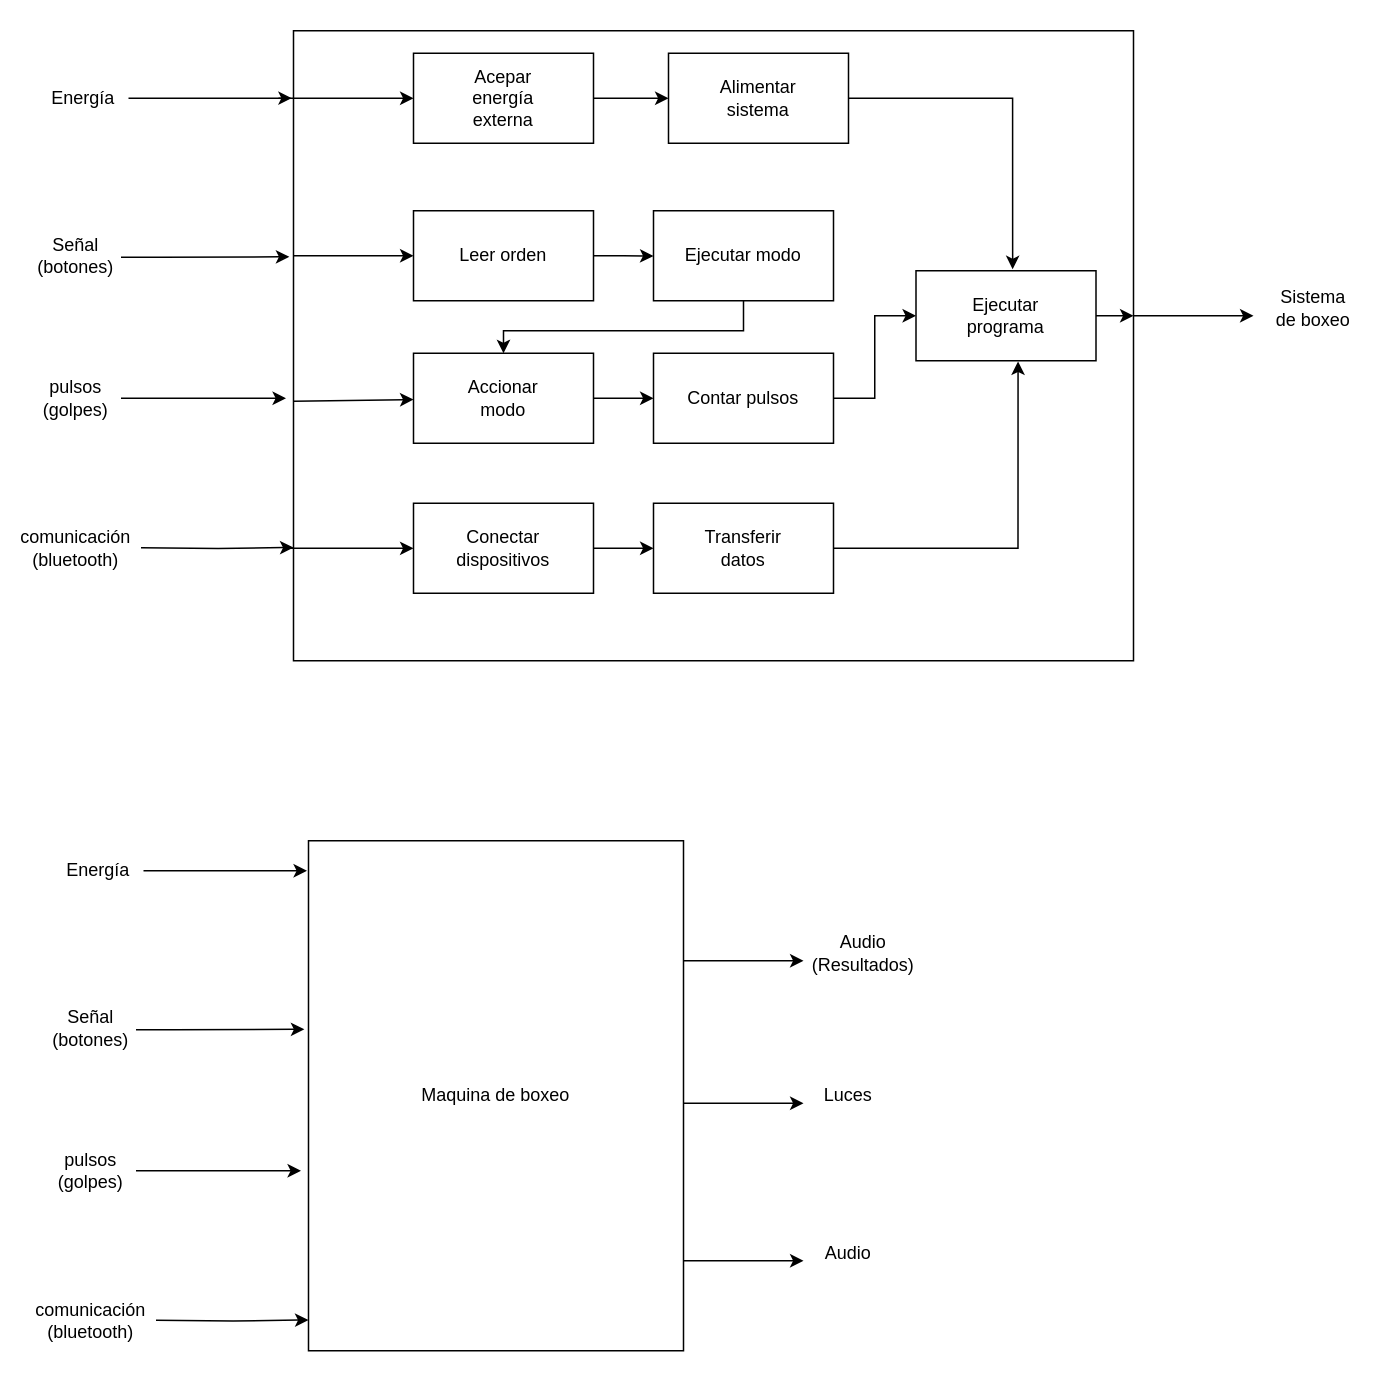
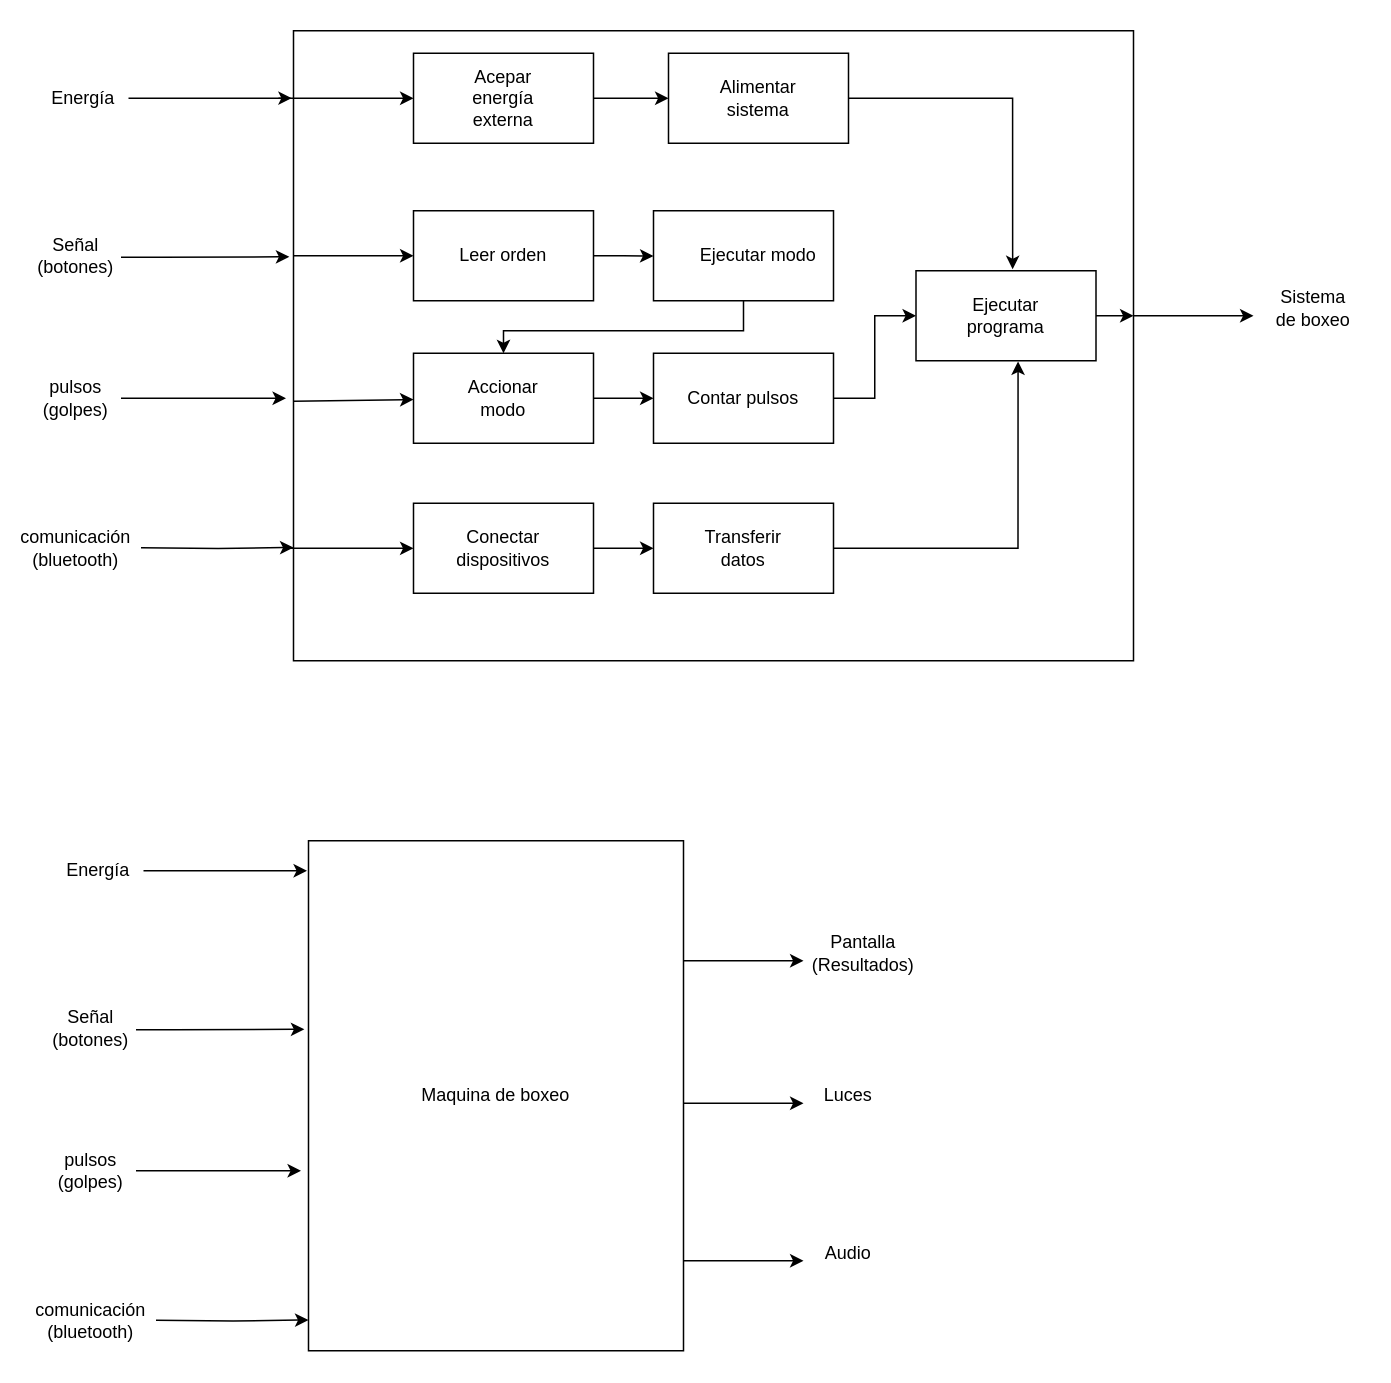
(743, 256) -> (758, 256)
(863, 953) -> (863, 953)
